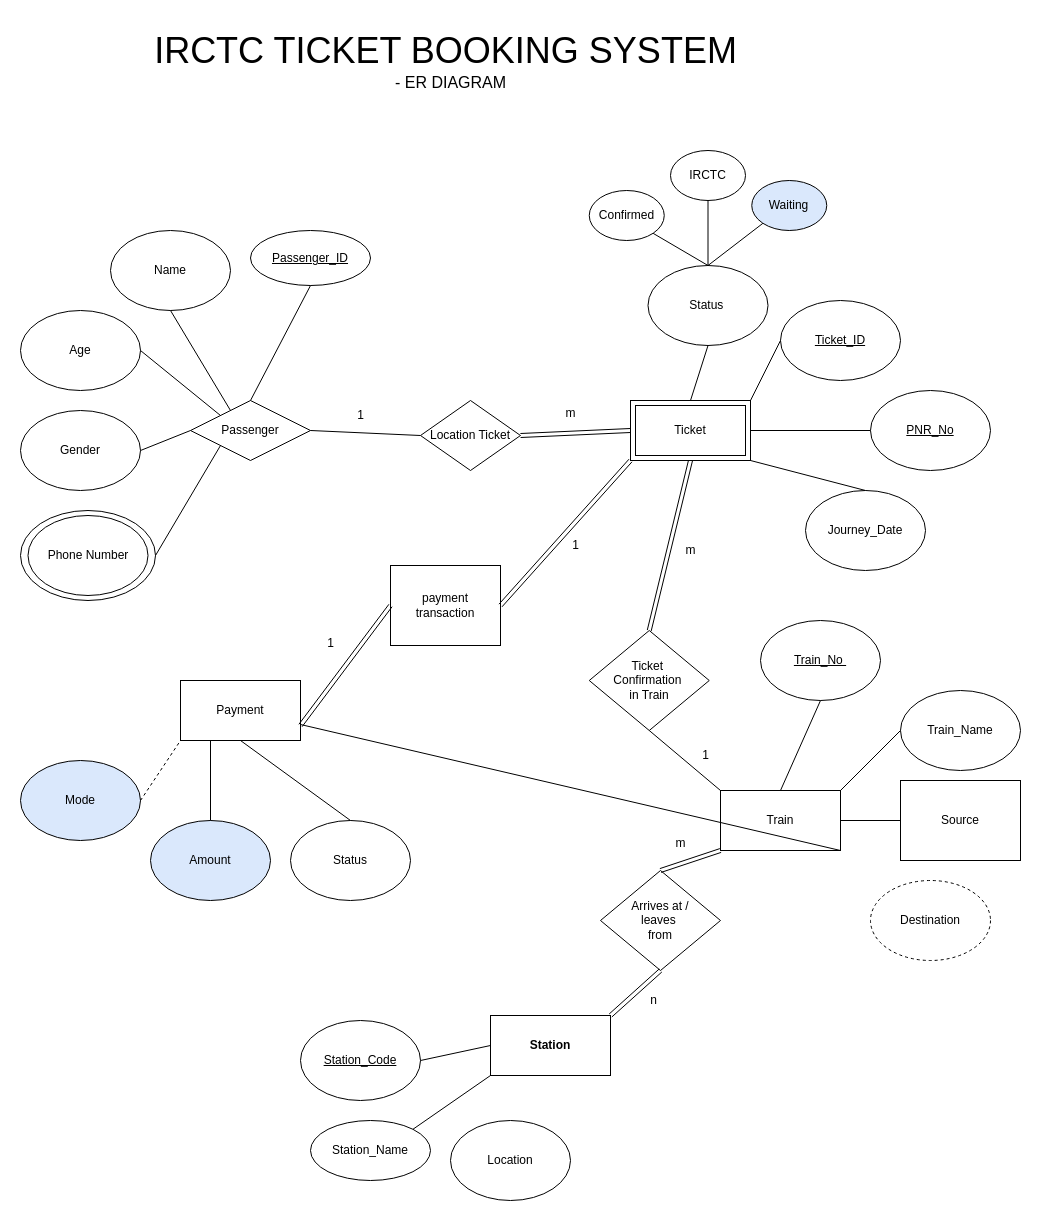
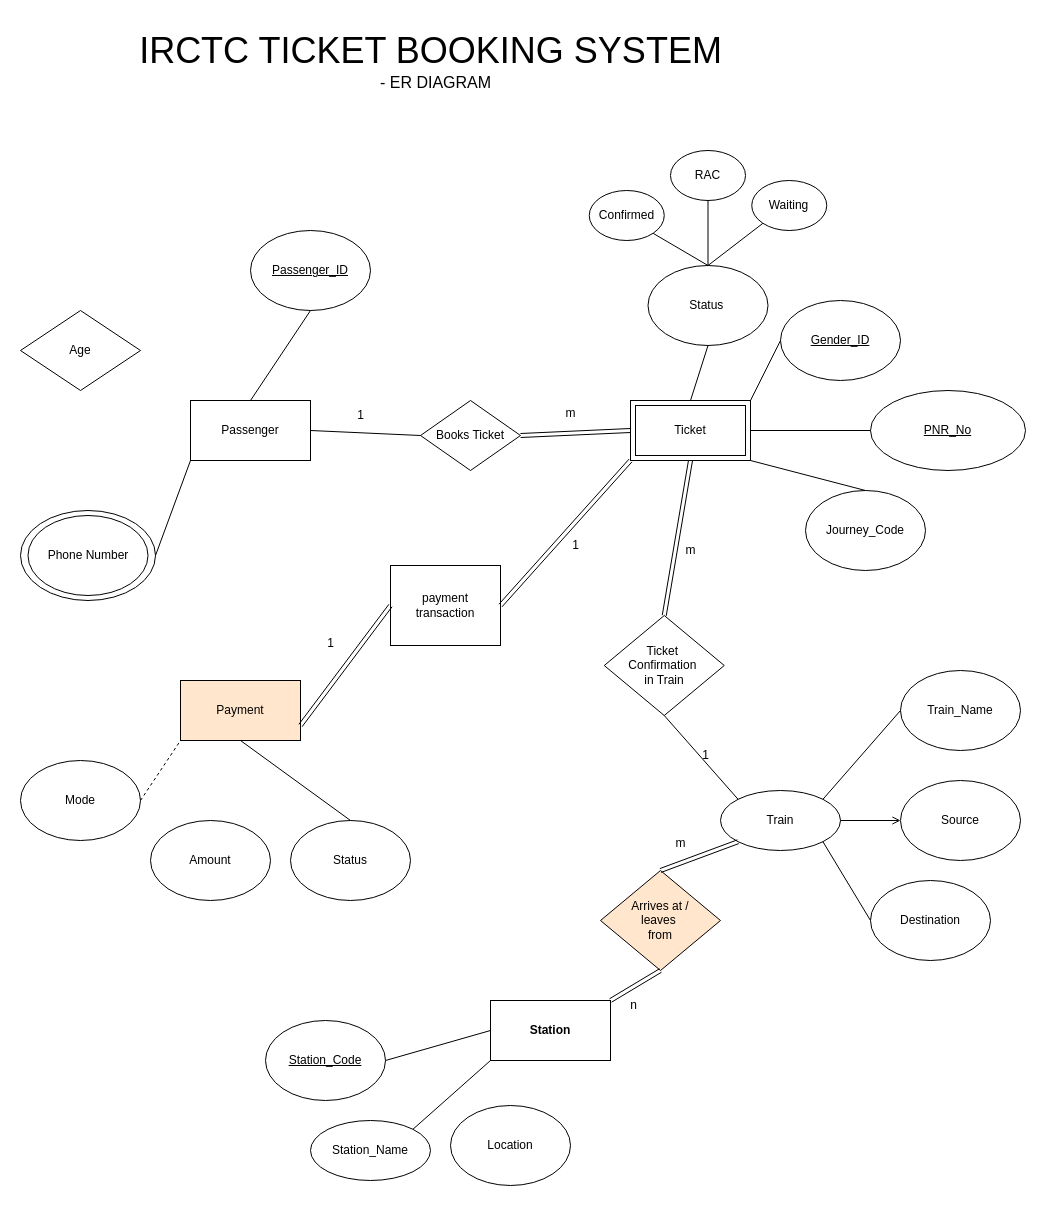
(451, 61) -> (436, 61)
(708, 176) -> (708, 176)
(789, 206) -> (789, 206)
(311, 258) -> (311, 271)
(171, 271) -> none
(841, 341) -> (841, 341)
(81, 351) -> (81, 351)
(201, 361) -> none
(181, 383) -> none
(251, 431) -> (251, 431)
(931, 431) -> (948, 431)
(471, 436) -> (471, 436)
(166, 440) -> none
(81, 451) -> none
(866, 531) -> (866, 531)
(821, 661) -> none
(649, 681) -> (664, 666)
(241, 711) -> (241, 711)
(961, 731) -> (961, 711)
(801, 746) -> none
(211, 781) -> none
(573, 788) -> (847, 881)
(81, 801) -> (81, 801)
(781, 821) -> (781, 821)
(895, 821) -> (895, 821)
(961, 821) -> (961, 821)
(211, 861) -> (211, 861)
(661, 921) -> (661, 921)
(931, 921) -> (931, 921)
(653, 1001) -> (633, 1006)
(551, 1046) -> (551, 1031)
(361, 1061) -> (326, 1061)
(511, 1161) -> (511, 1146)
